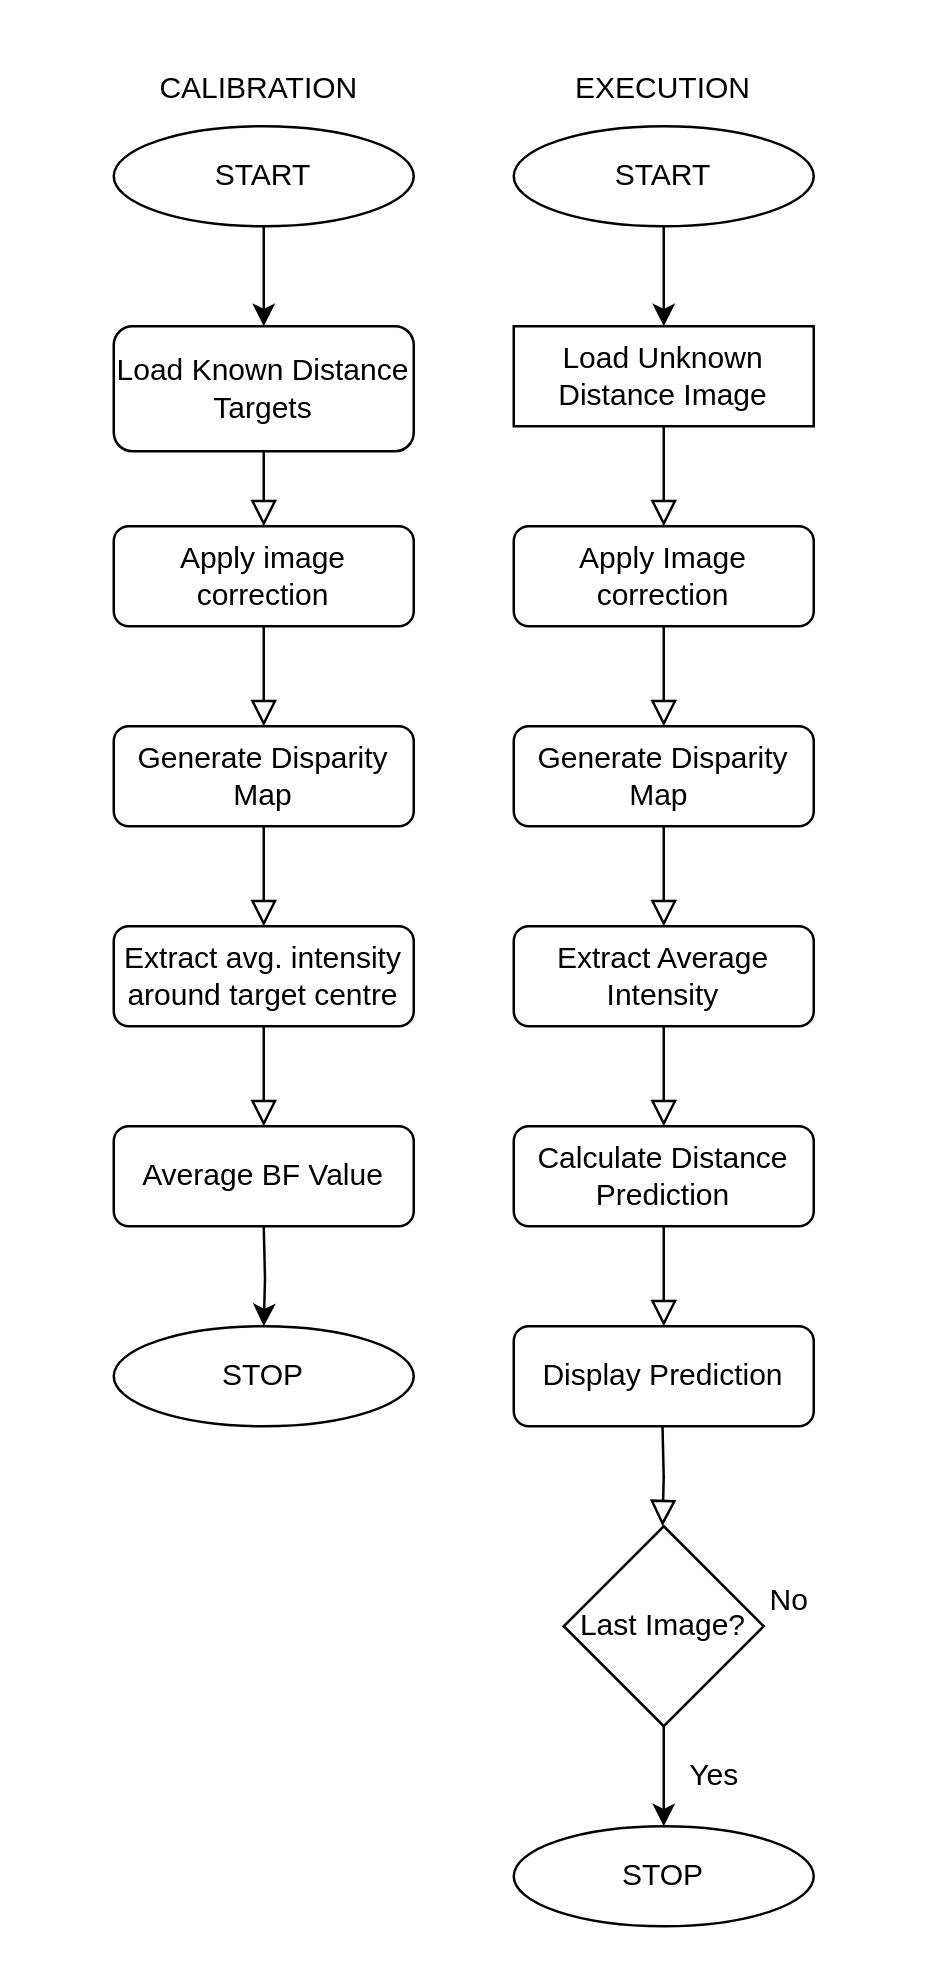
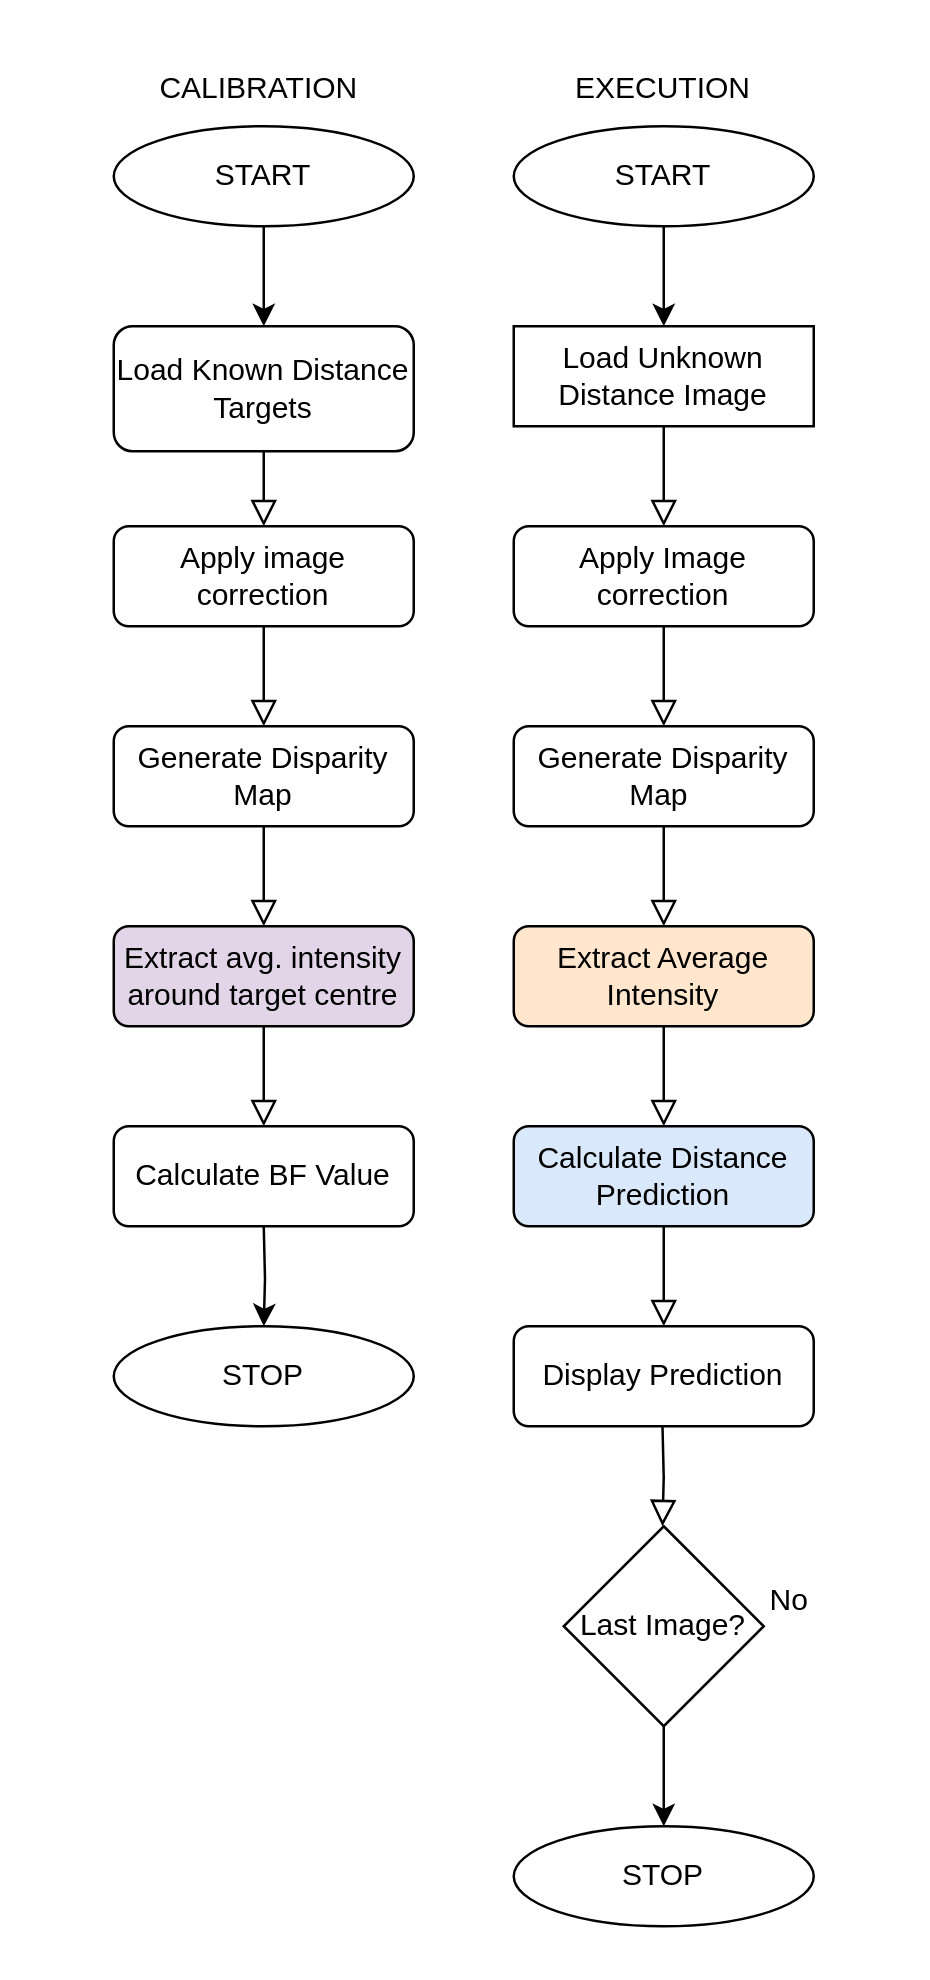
(264, 976) -> (264, 976)
(664, 976) -> (664, 976)
(264, 1176) -> (264, 1176)
(664, 1176) -> (664, 1176)
(714, 1776) -> none
